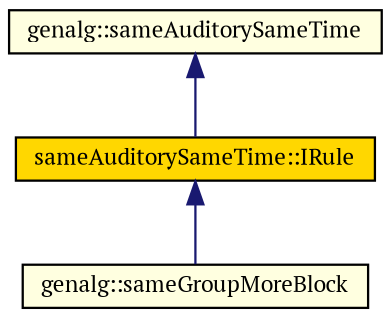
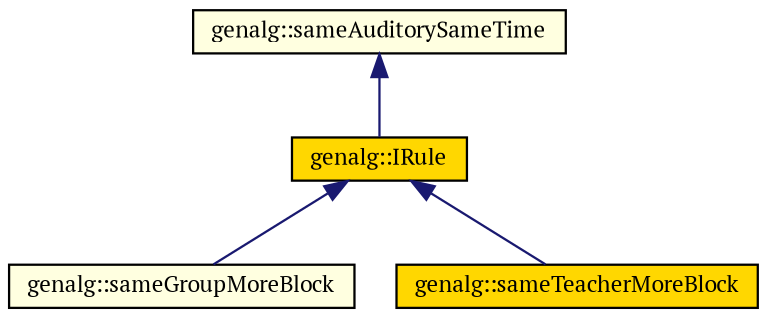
(195, 159) -> (379, 159)
none -> (577, 286)
